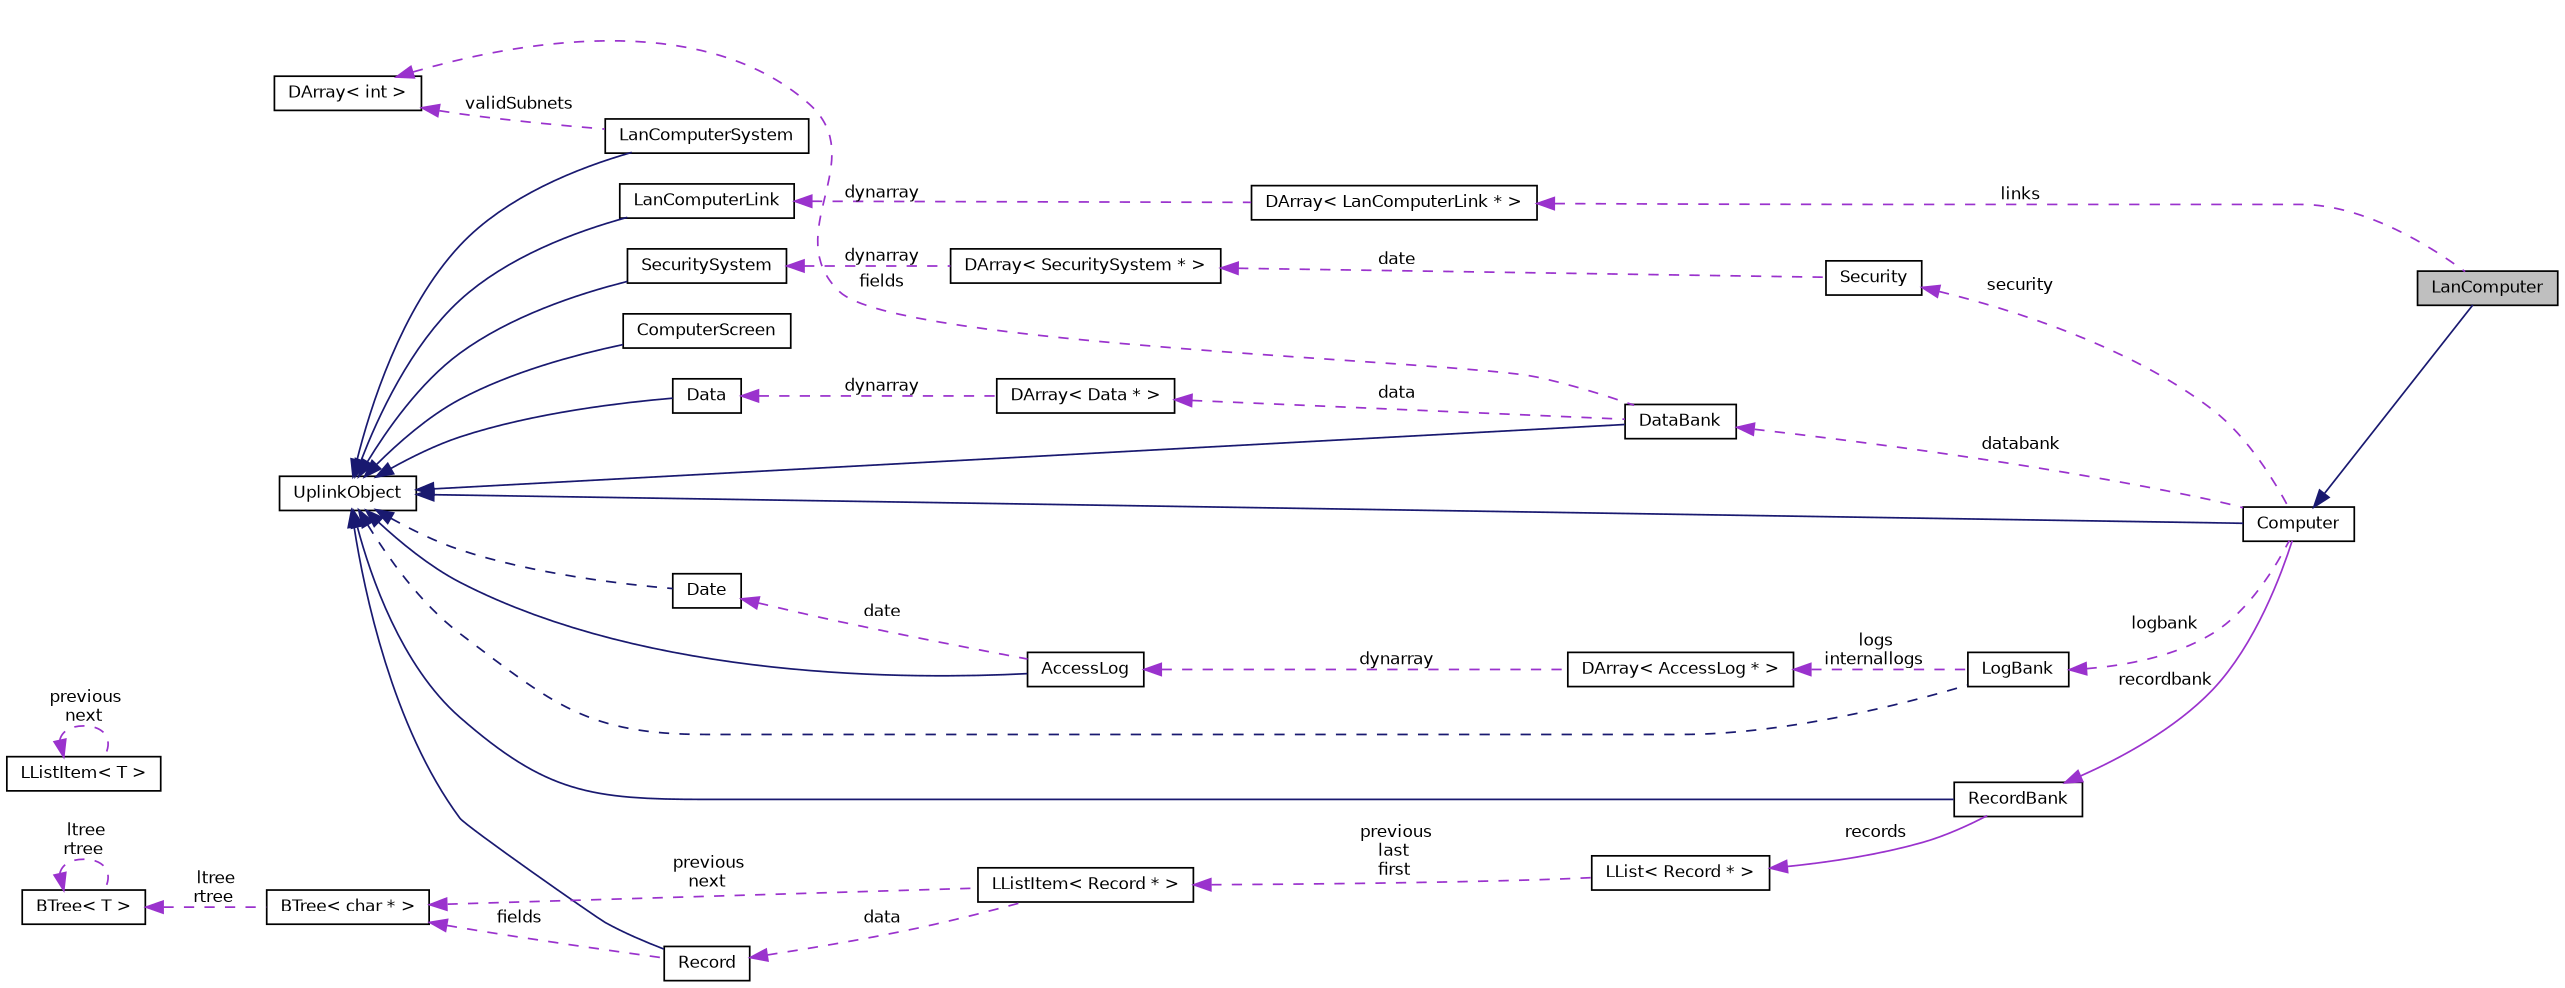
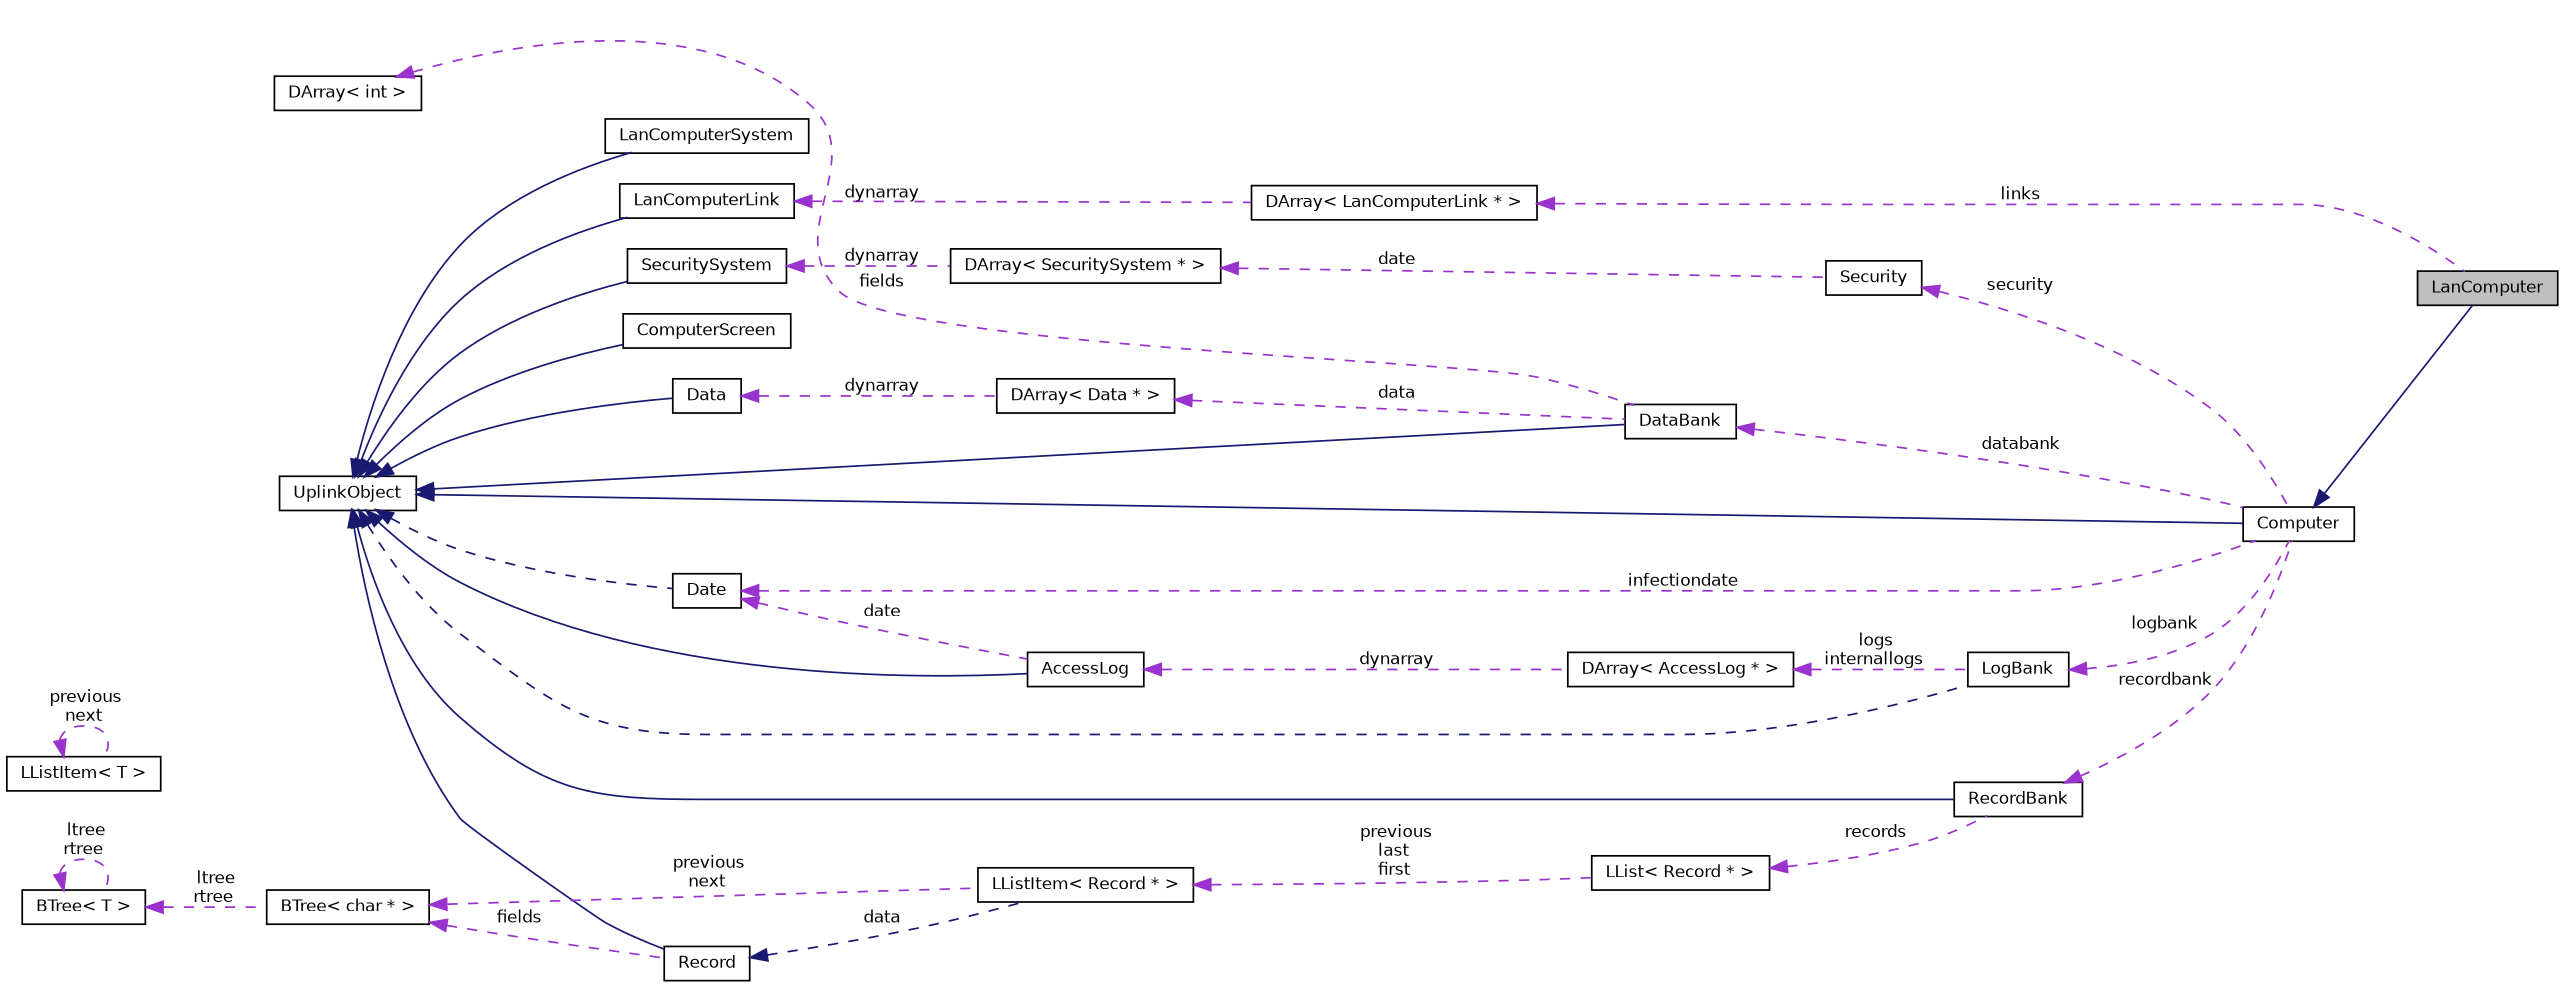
(522, 121) -> none
none -> (1511, 591)
(2216, 685) -> (2216, 685)
(1890, 851) -> (1890, 851)
(898, 932) -> (898, 932)
